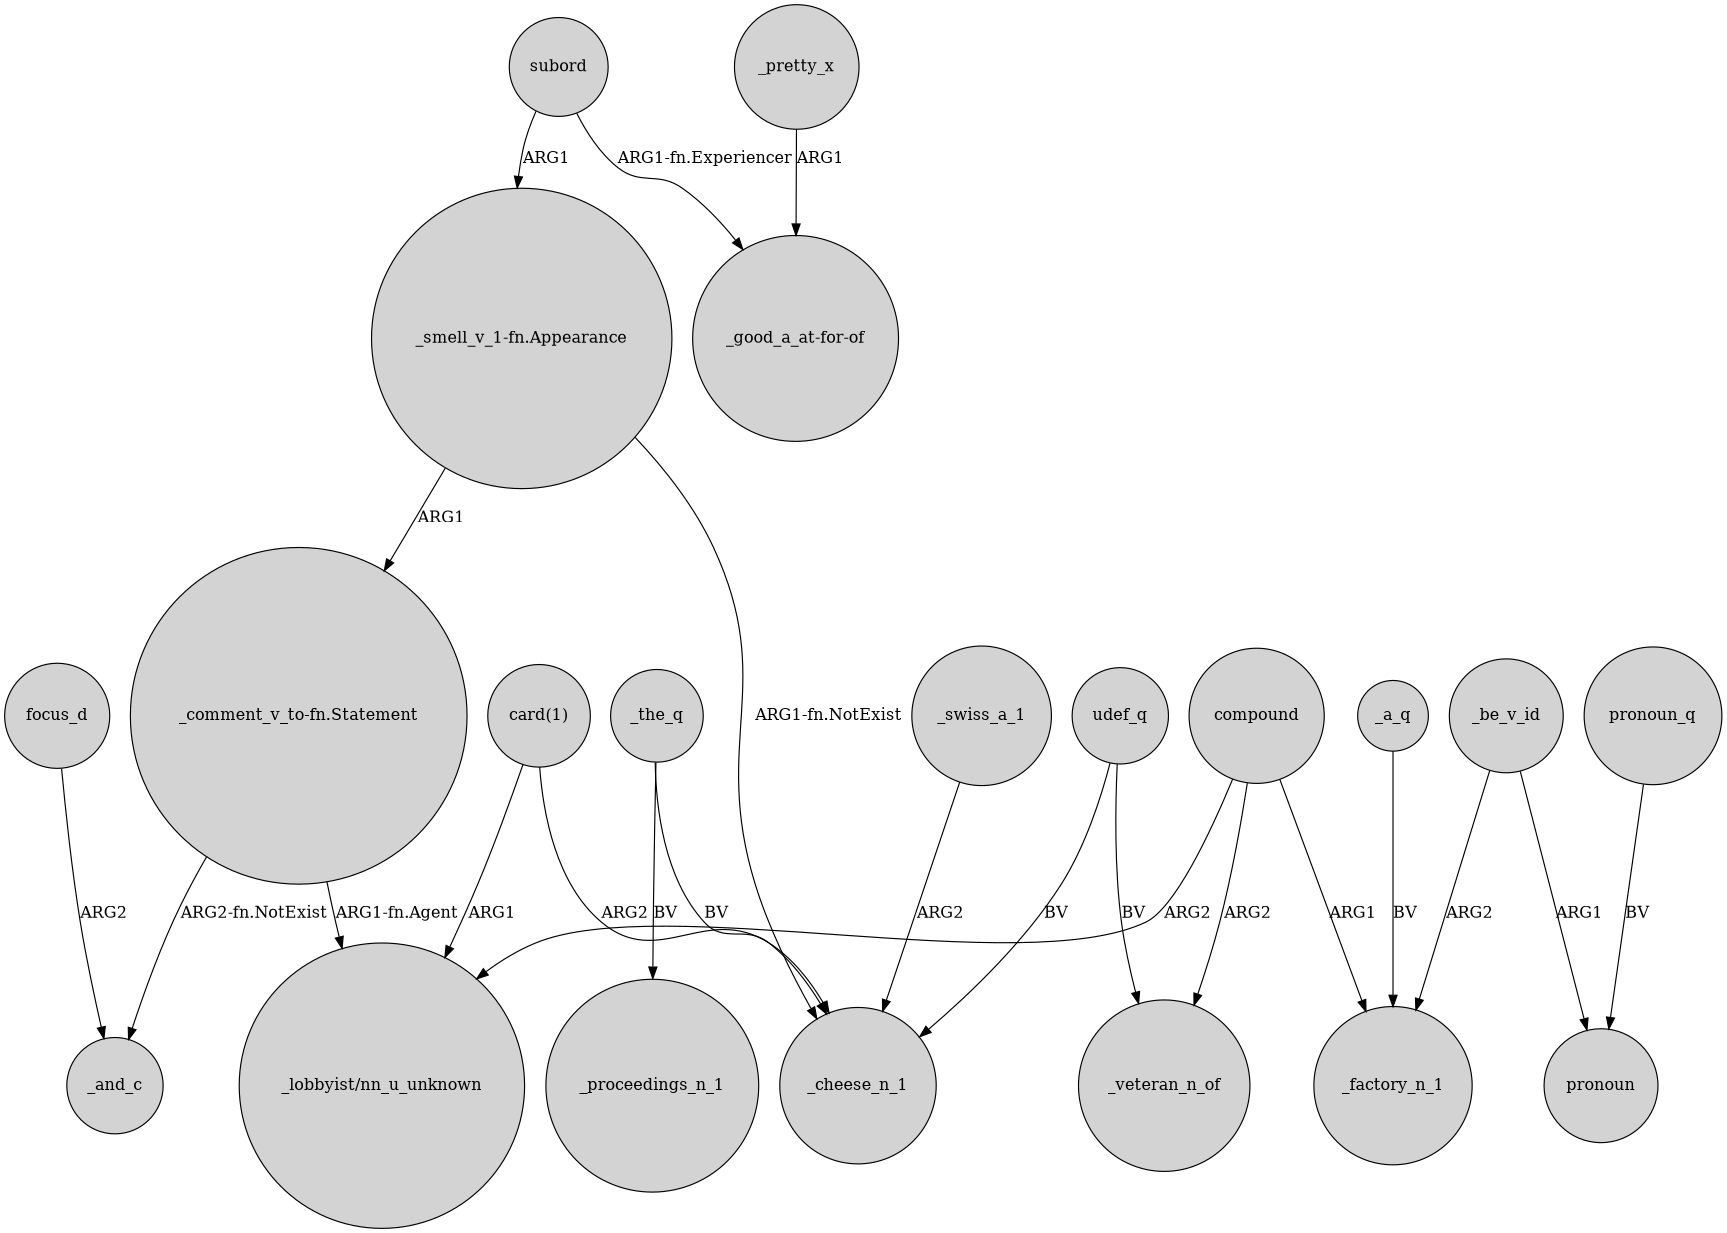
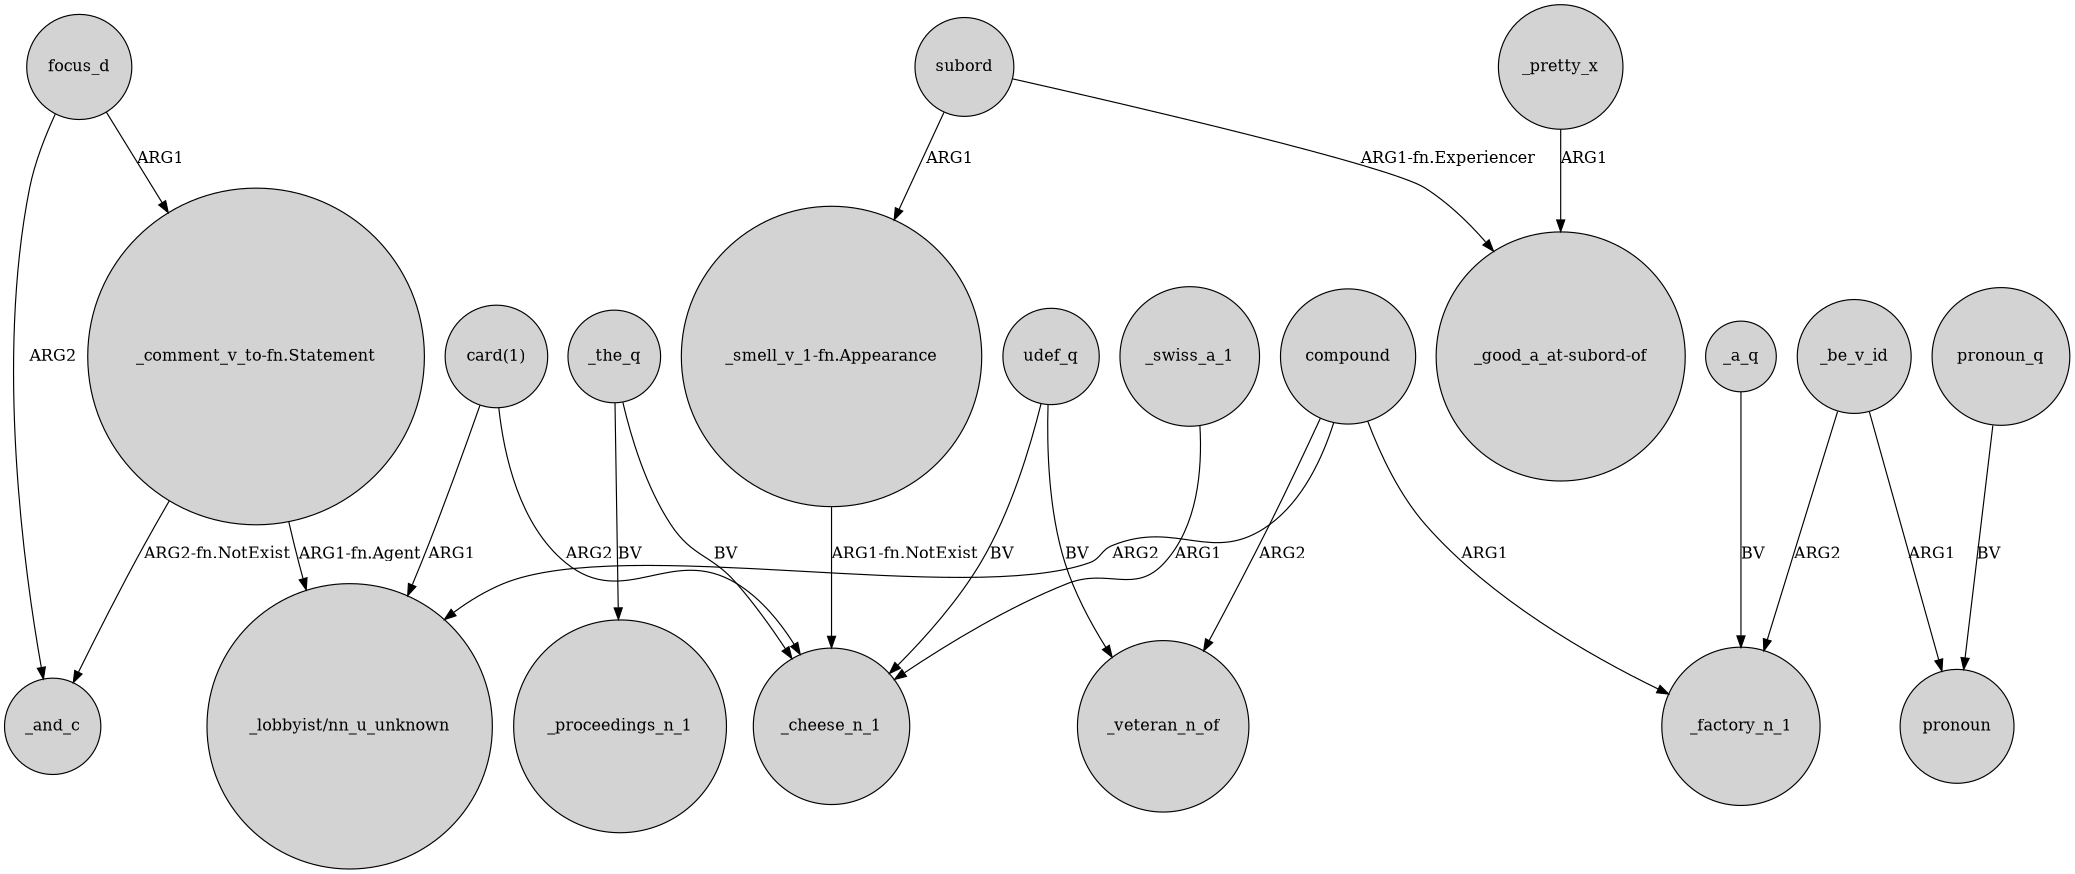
(796, 338) -> (1561, 356)
(418, 514) -> (134, 157)
(941, 913) -> (1198, 554)
